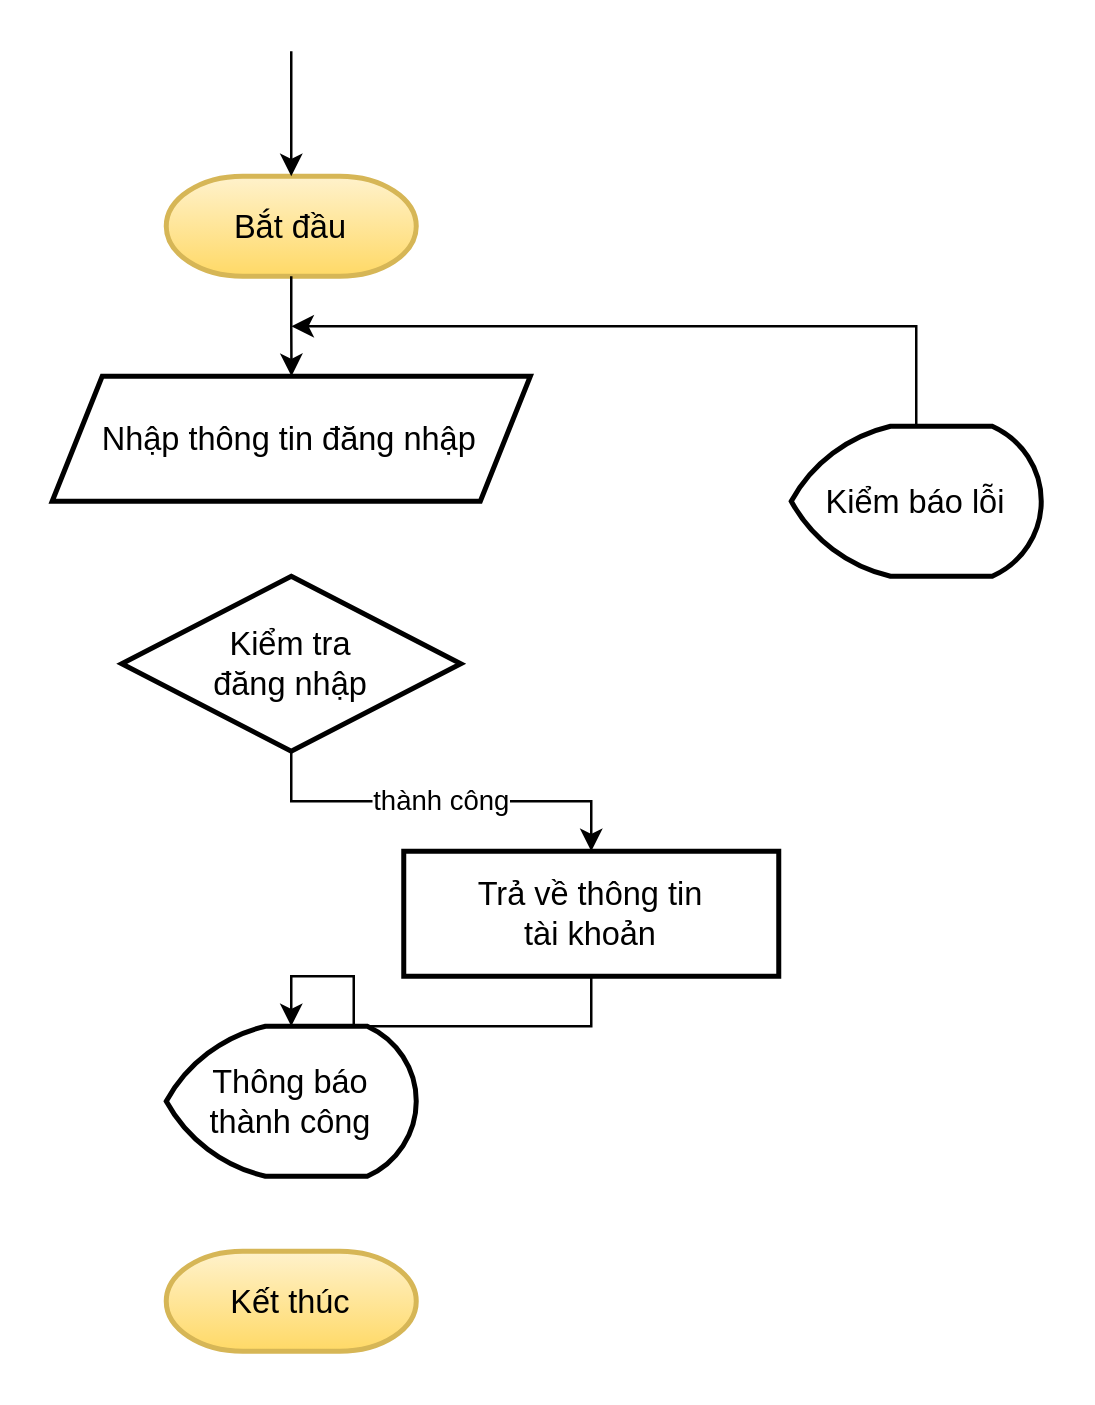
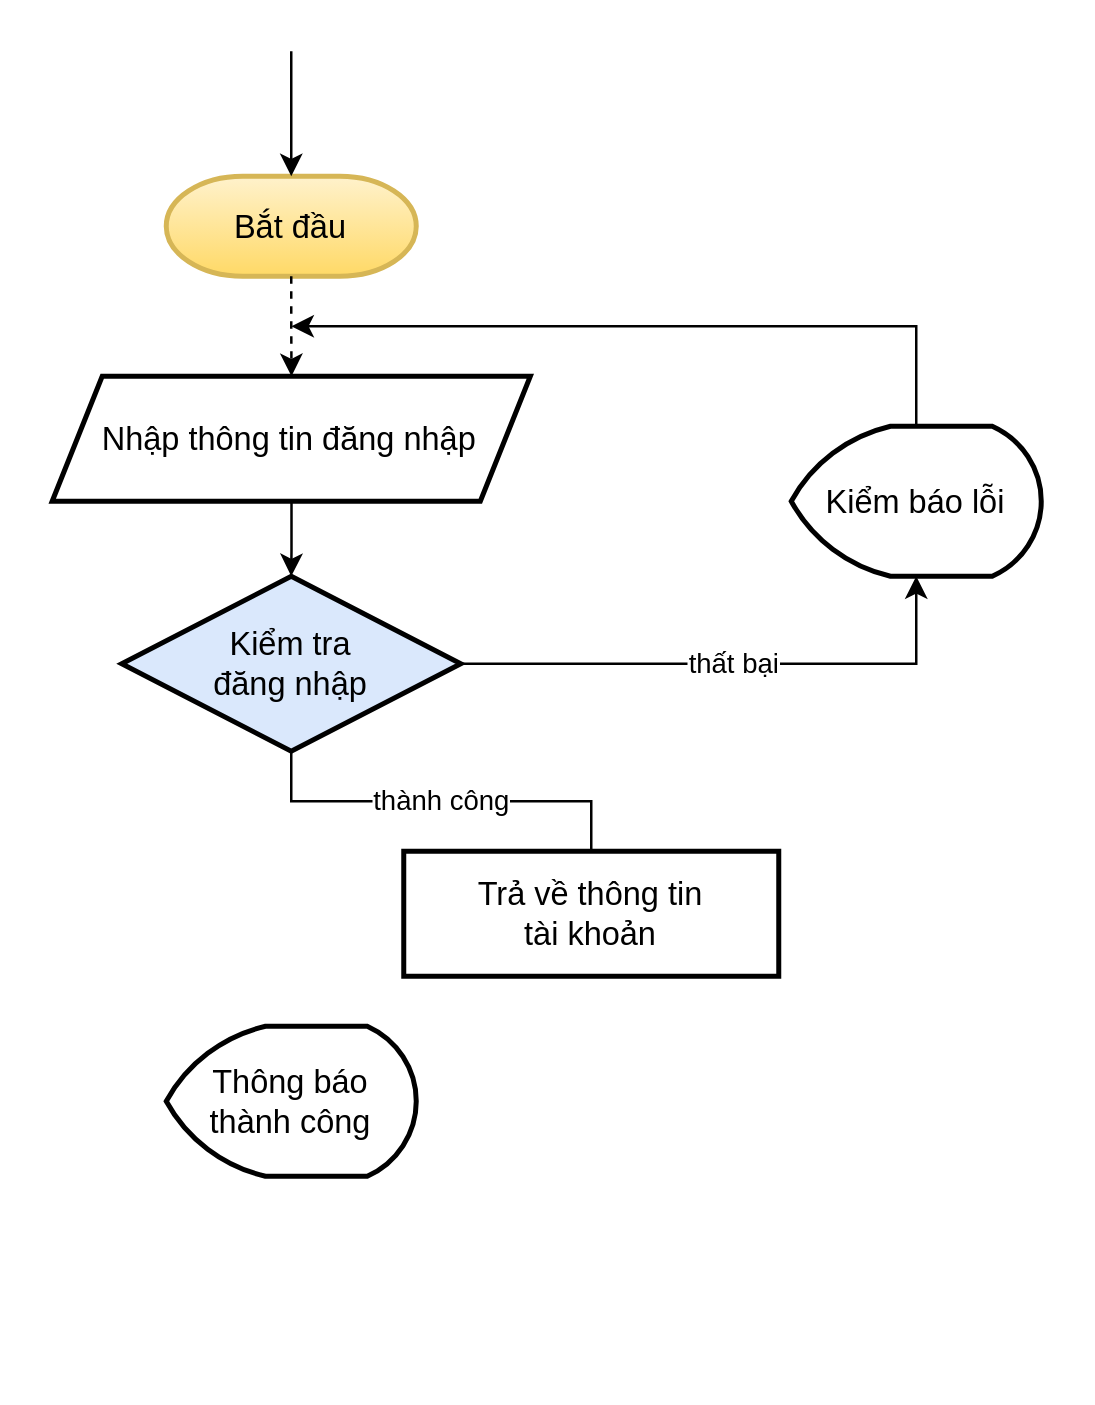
(291, 317) -> (291, 317)
none -> (292, 531)
(291, 664) -> (291, 664)
none -> (597, 664)
(591, 833) -> (591, 840)
(505, 1026) -> none
(291, 1301) -> none
